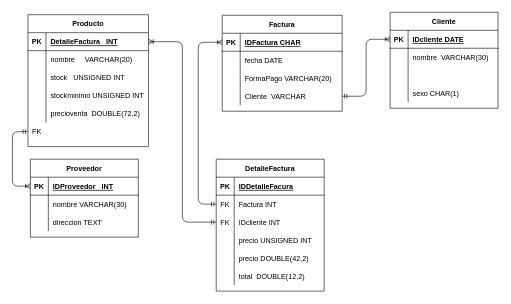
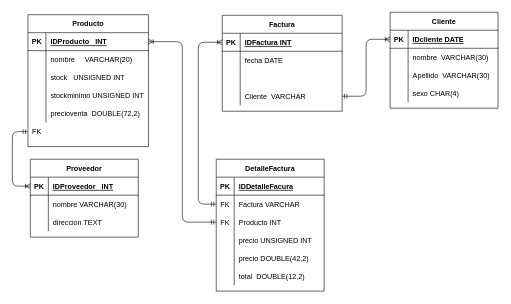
(88, 42) -> (82, 42)
(272, 43) -> (270, 43)
none -> (453, 75)
(291, 78) -> none
(436, 94) -> (436, 94)
(260, 205) -> (268, 205)
(262, 223) -> (262, 223)
